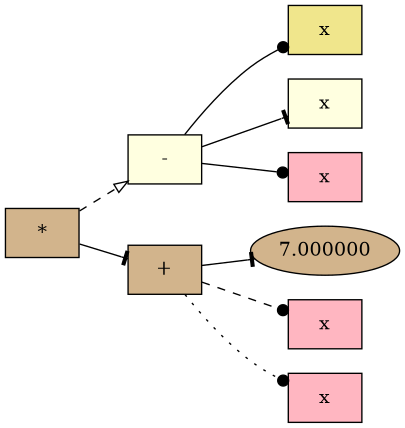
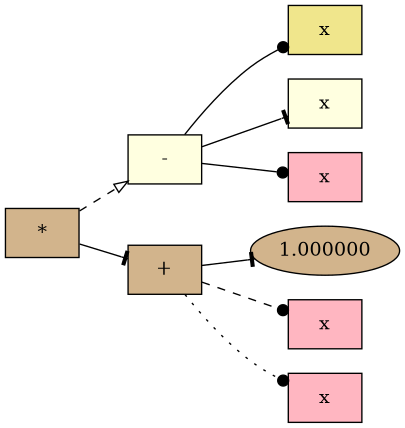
(325, 251) -> (325, 251)
